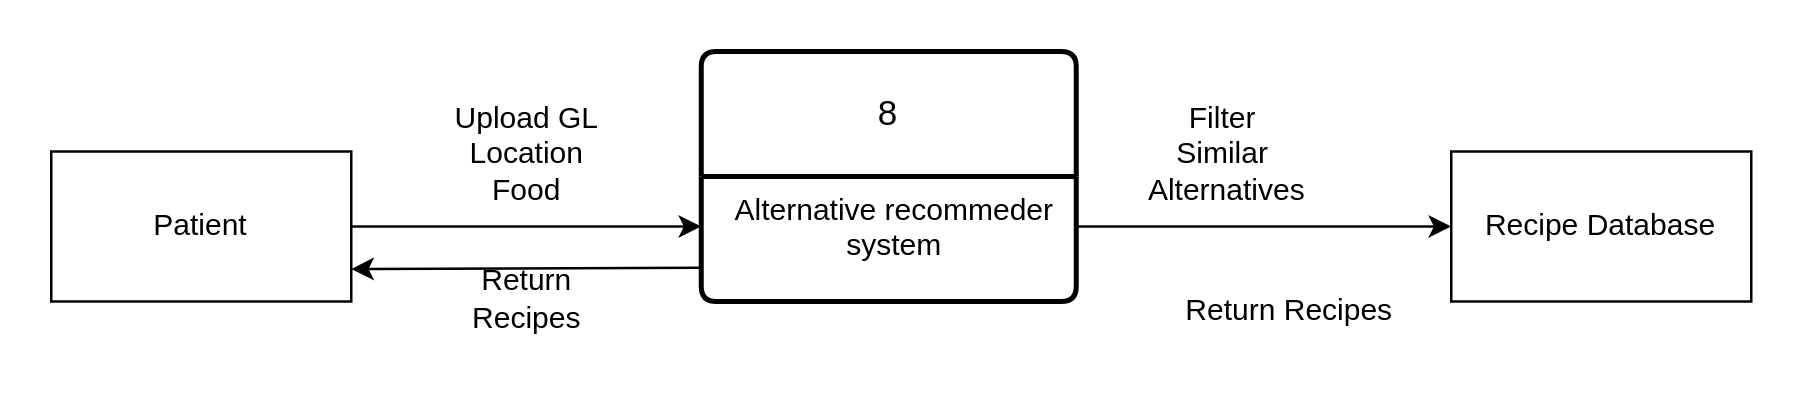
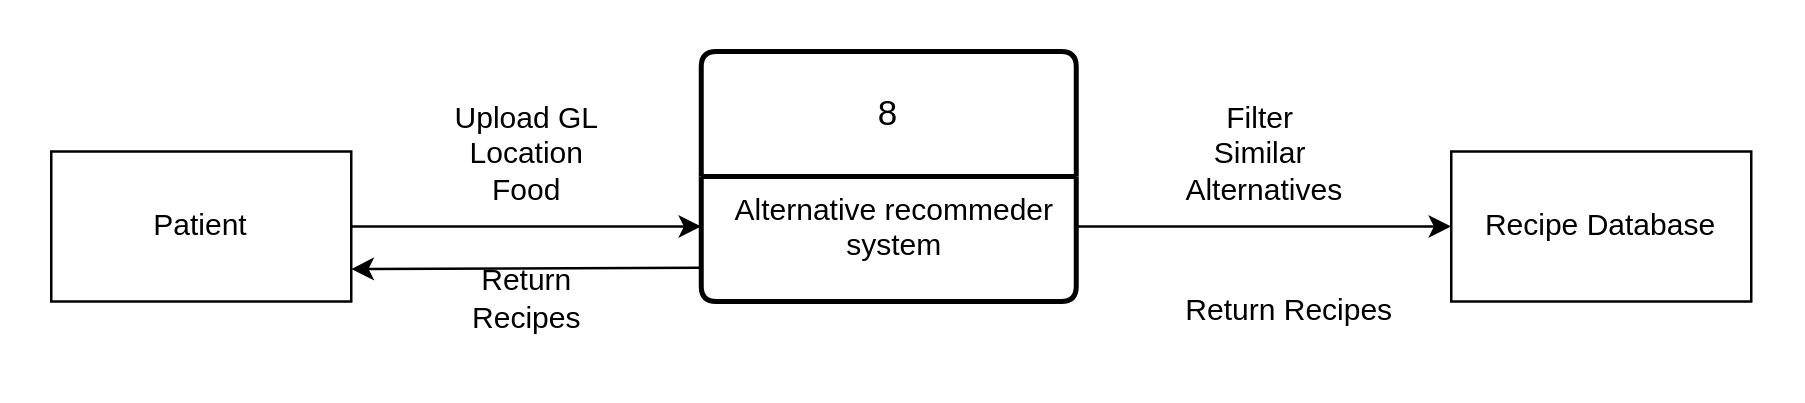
(1226, 154) -> (1264, 154)
